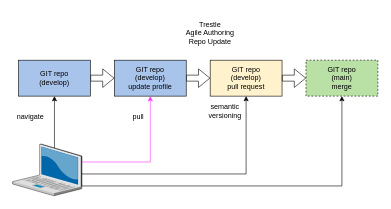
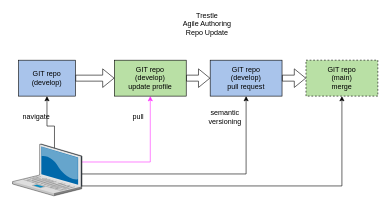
(210, 33) -> (207, 24)
(54, 78) -> (47, 78)
(150, 78) -> (150, 78)
(246, 78) -> (246, 78)
(225, 111) -> (225, 117)
(30, 117) -> (36, 117)
